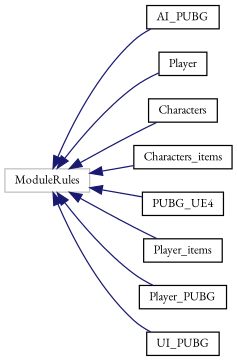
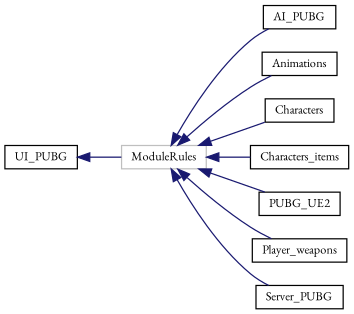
(183, 64) -> (300, 64)
(183, 204) -> (300, 204)
(183, 250) -> (300, 250)
(96, 275) -> (106, 157)
(183, 297) -> (300, 297)
